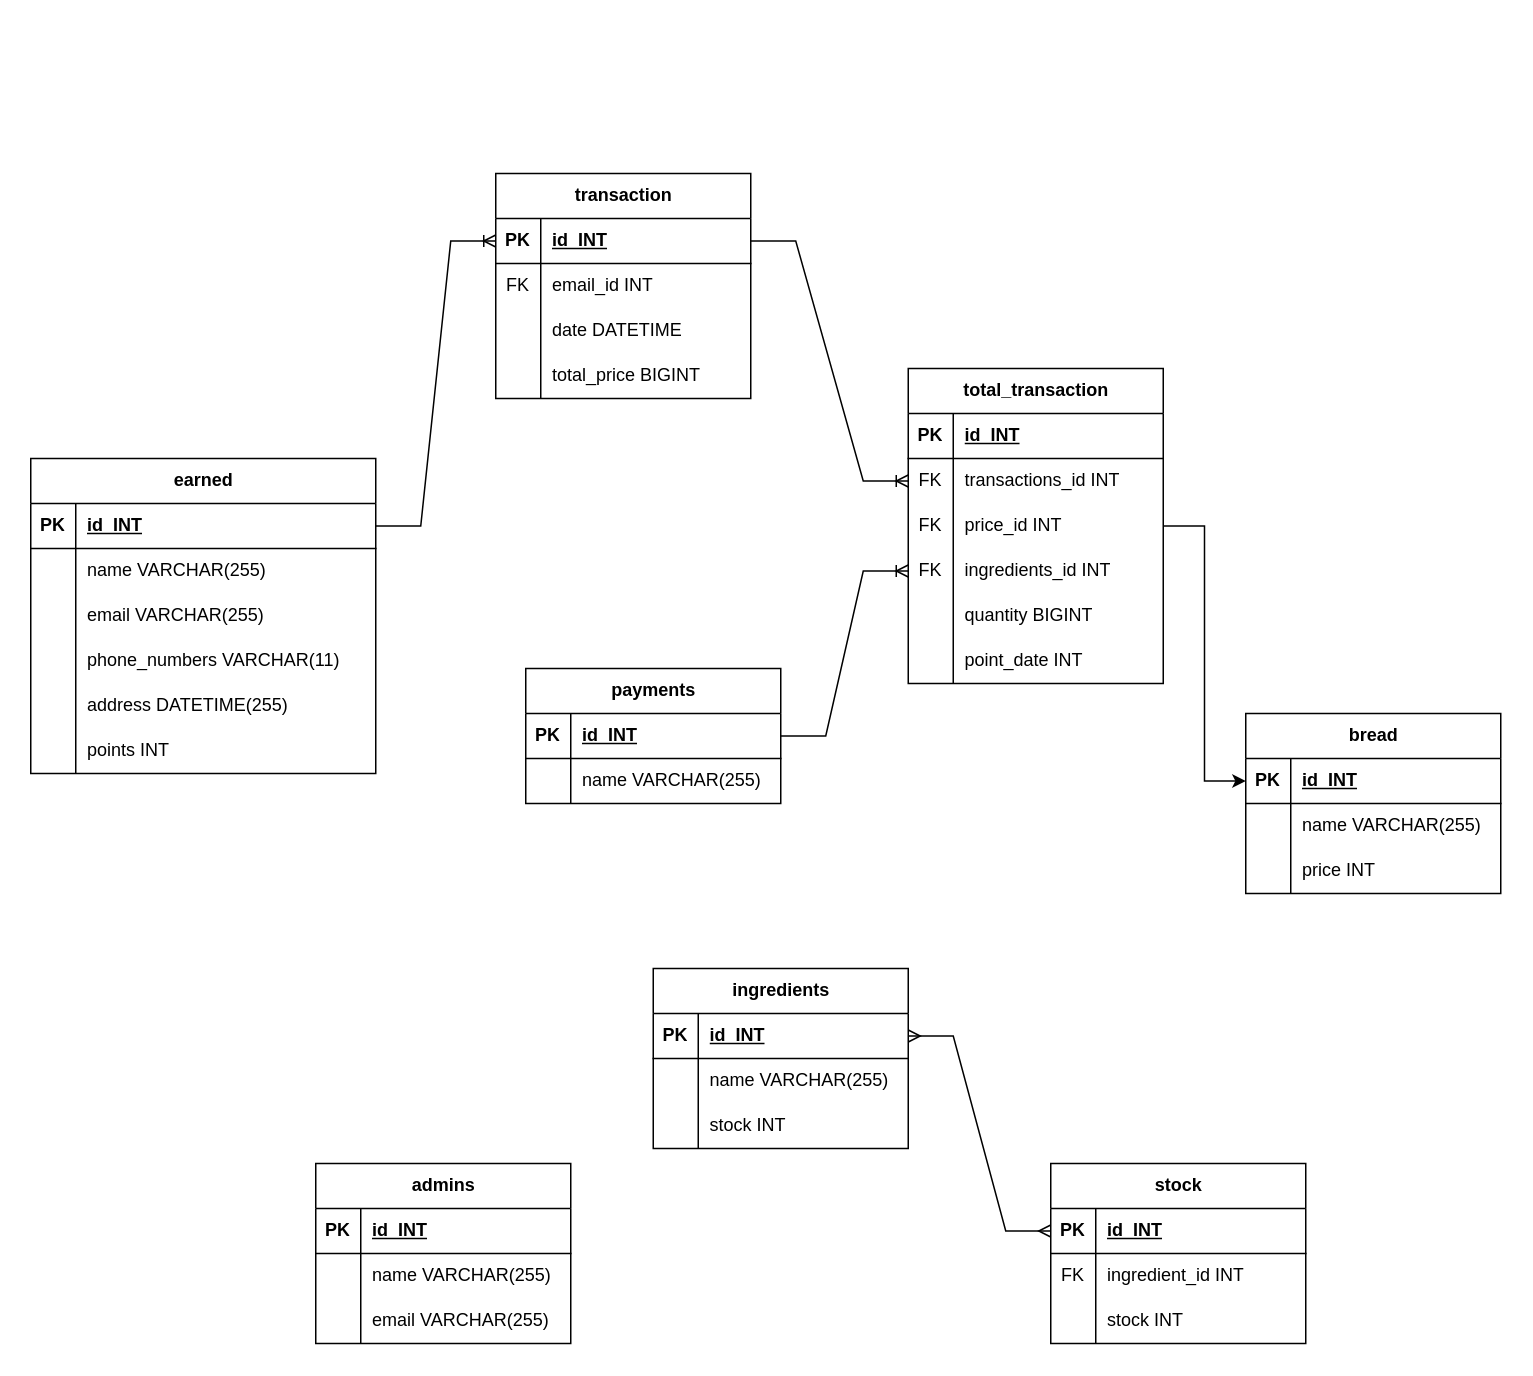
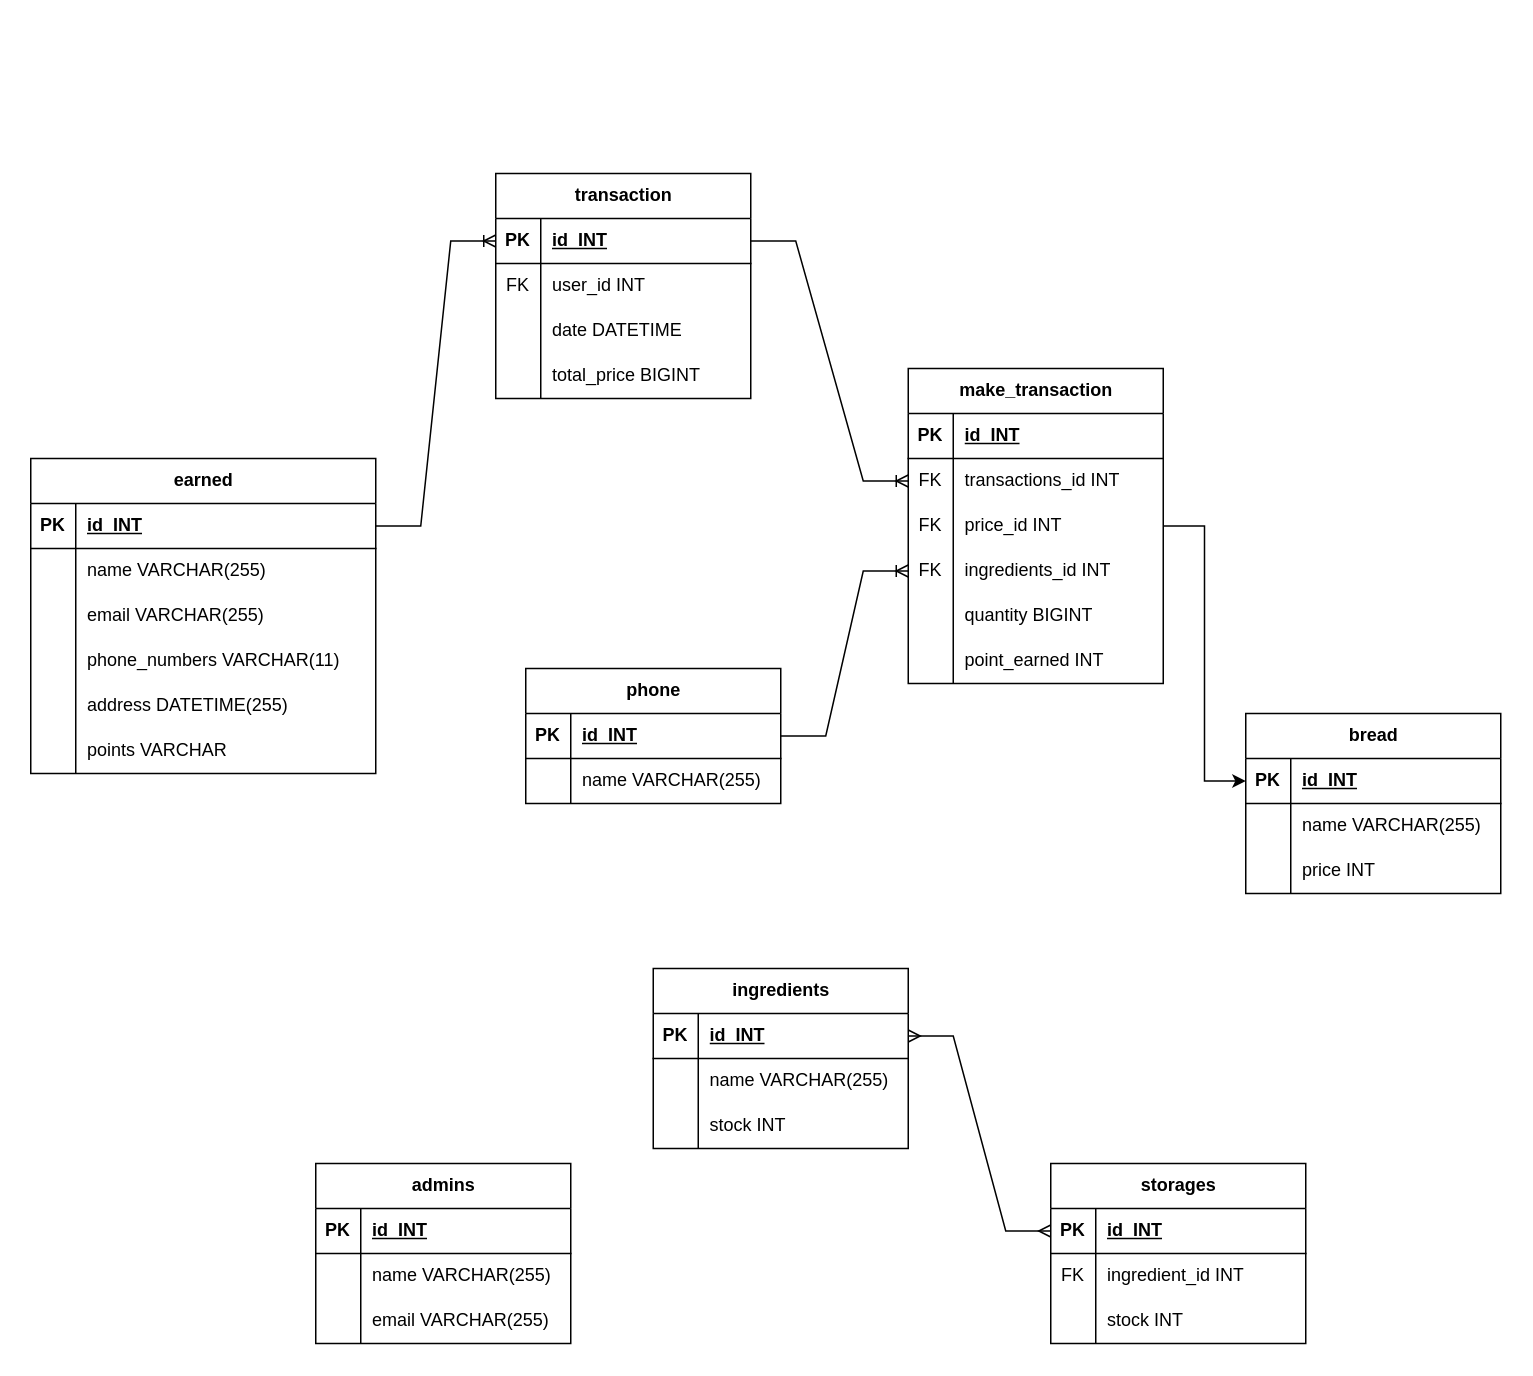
(604, 286) -> (604, 286)
(1037, 391) -> (1037, 391)
(1031, 661) -> (1041, 661)
(654, 691) -> (654, 691)
(133, 751) -> (154, 751)
(1179, 1186) -> (1179, 1186)
